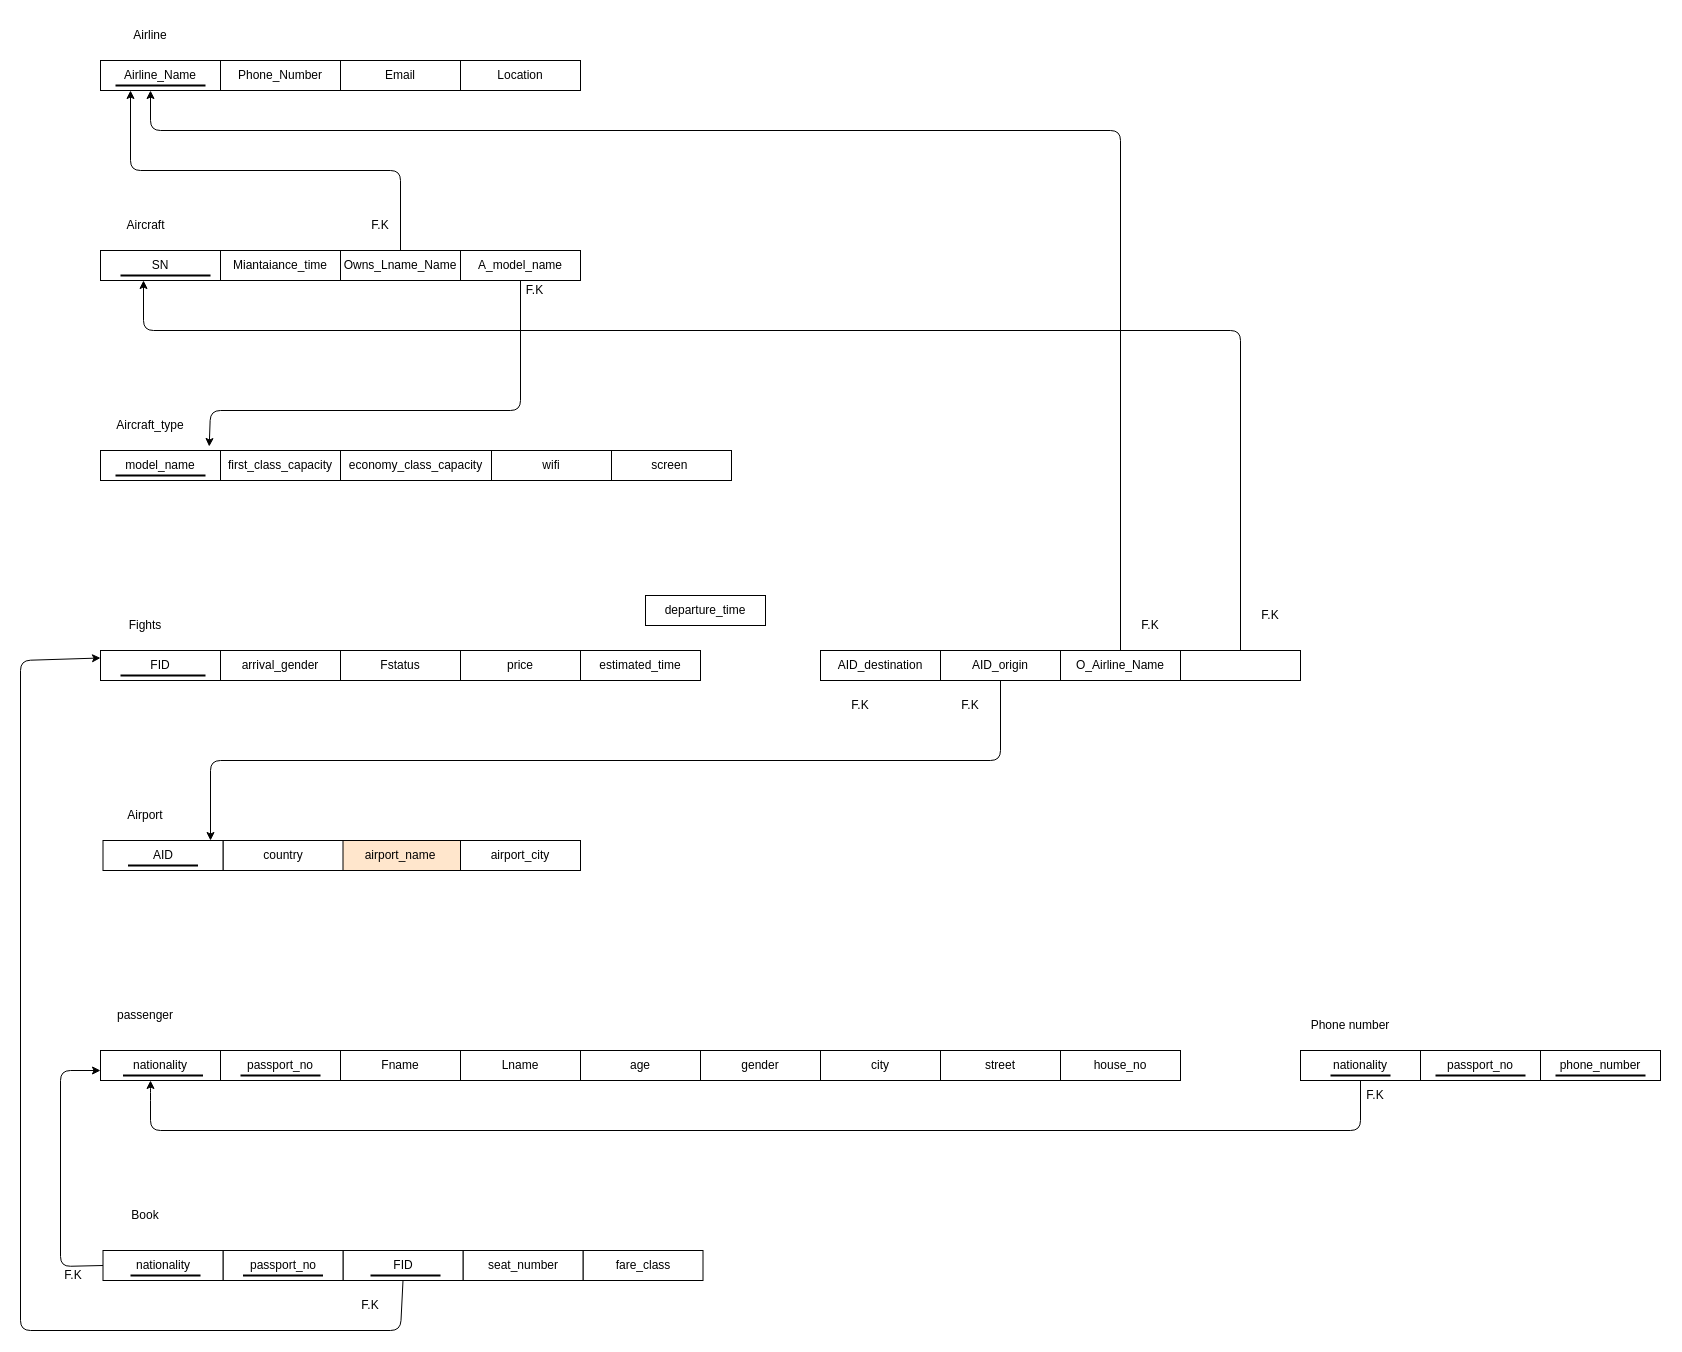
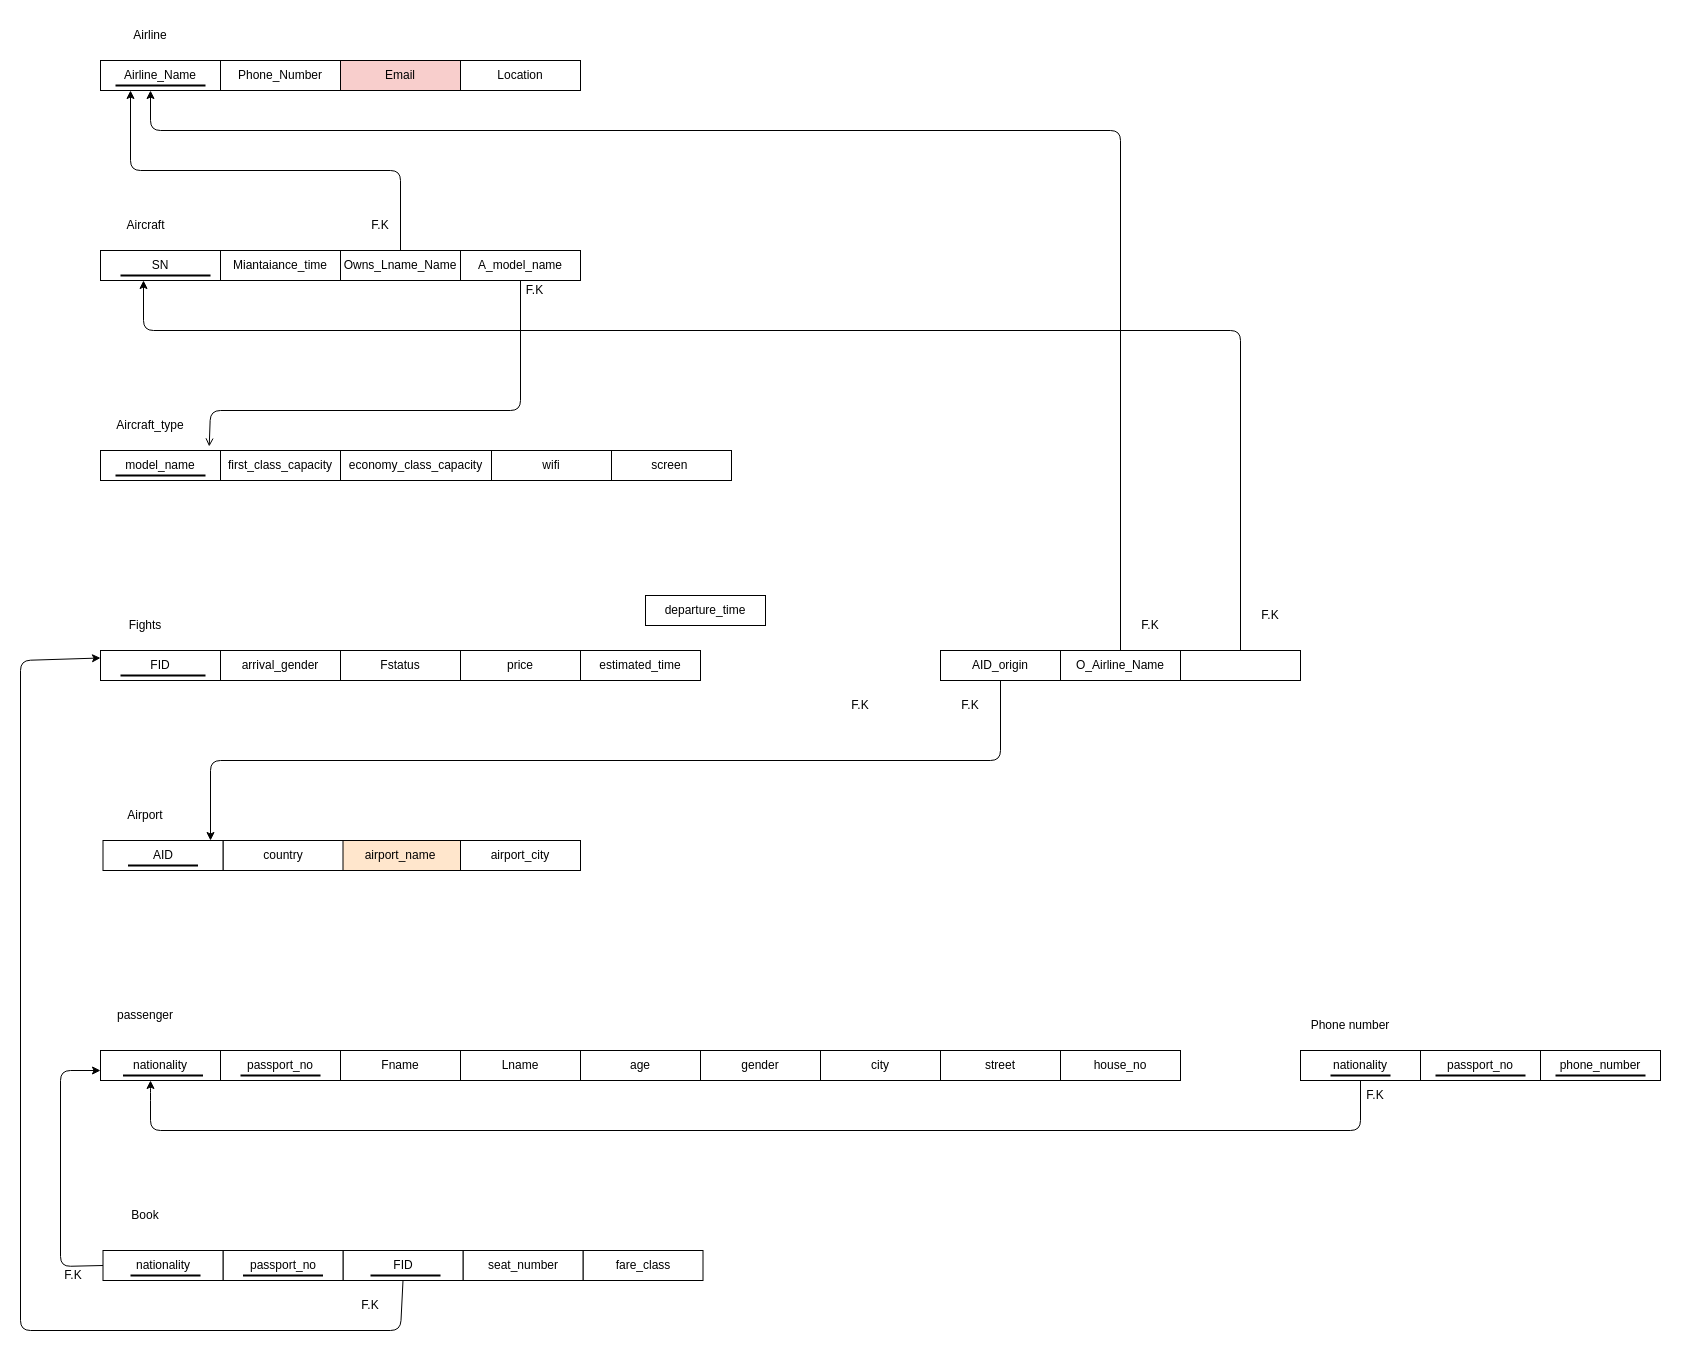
(401, 76) -> (401, 76)
(210, 438) -> (209, 439)
(881, 666) -> none
